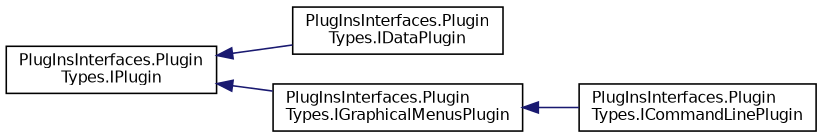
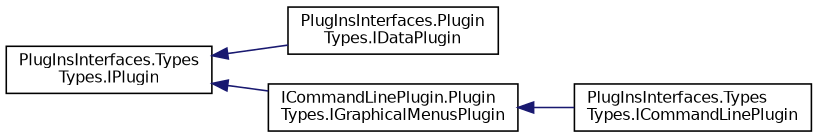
(111, 70) -> (109, 70)
(398, 108) -> (393, 108)
(698, 108) -> (693, 108)
